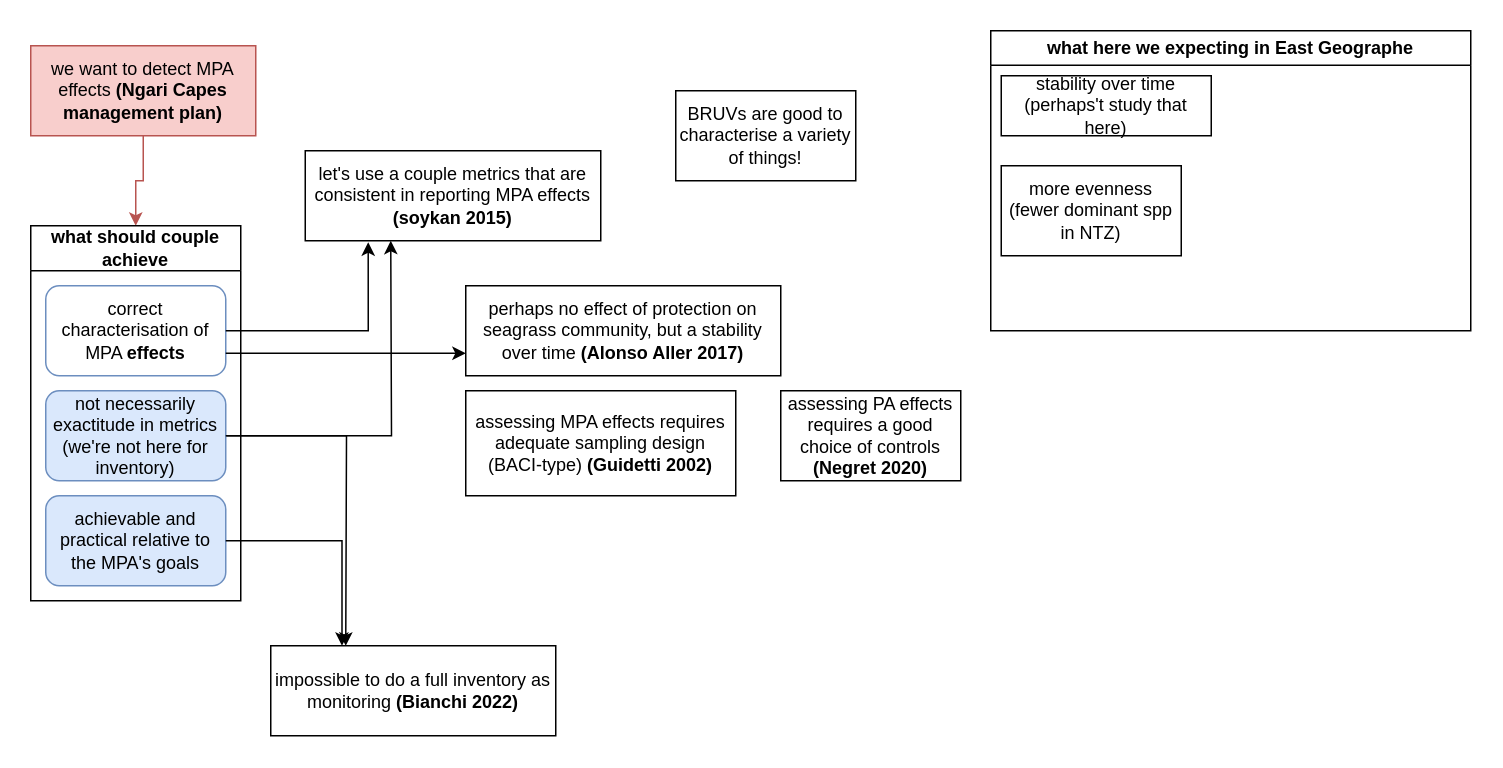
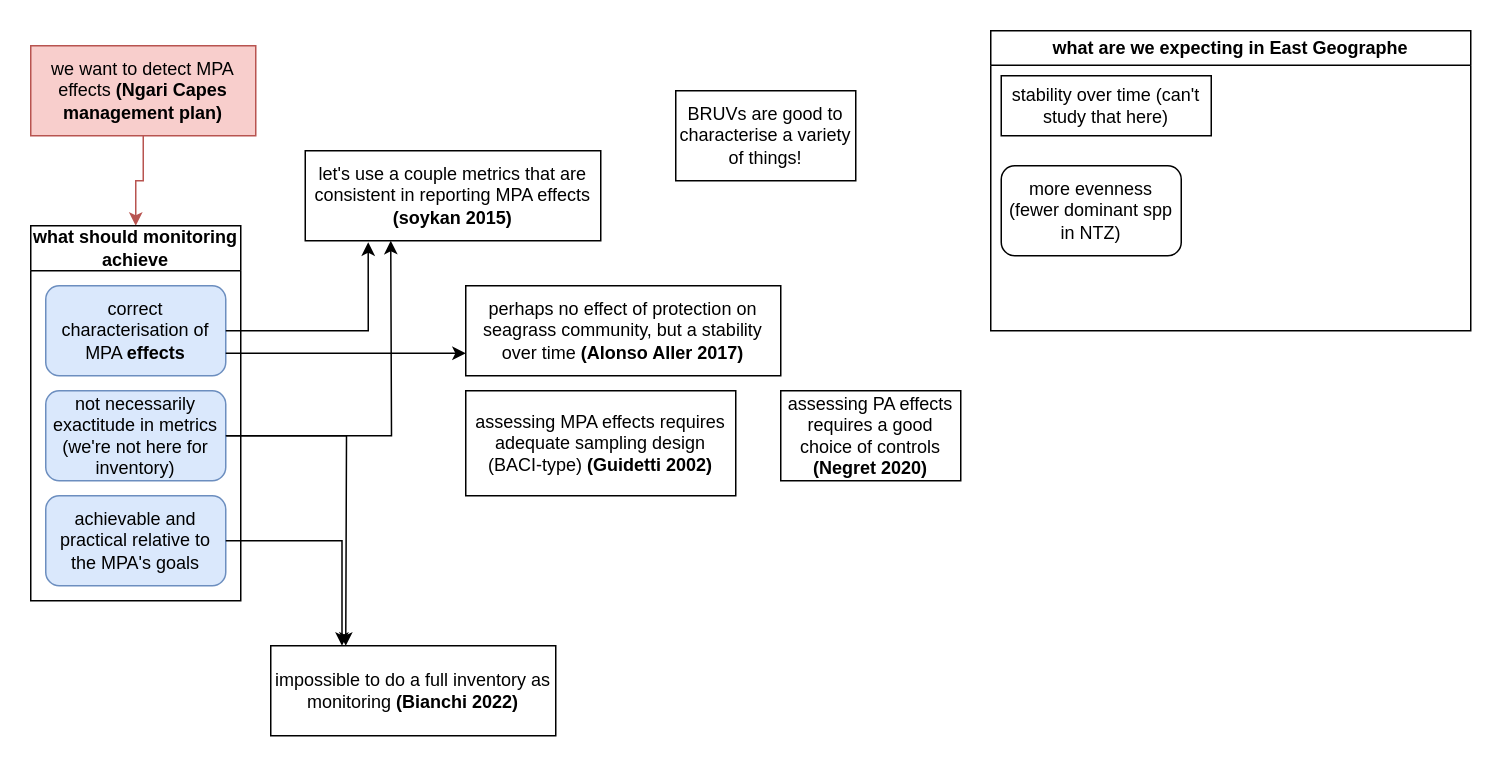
(1231, 49) -> (1231, 49)
(1106, 106) -> (1106, 106)
(1091, 211) -> (1091, 211)
(136, 248) -> (136, 248)
(136, 331) -> (136, 331)
